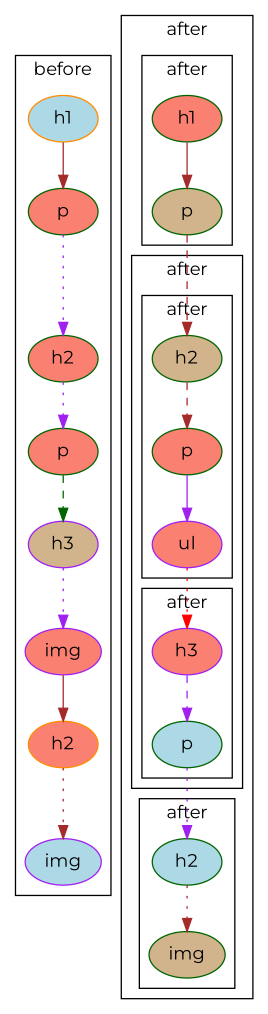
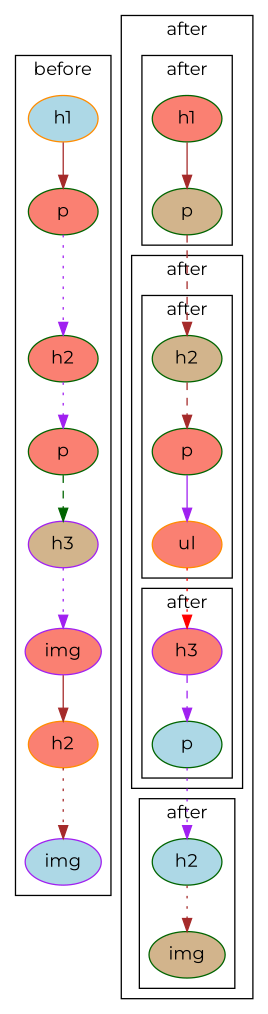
(187, 544) -> (187, 544)
